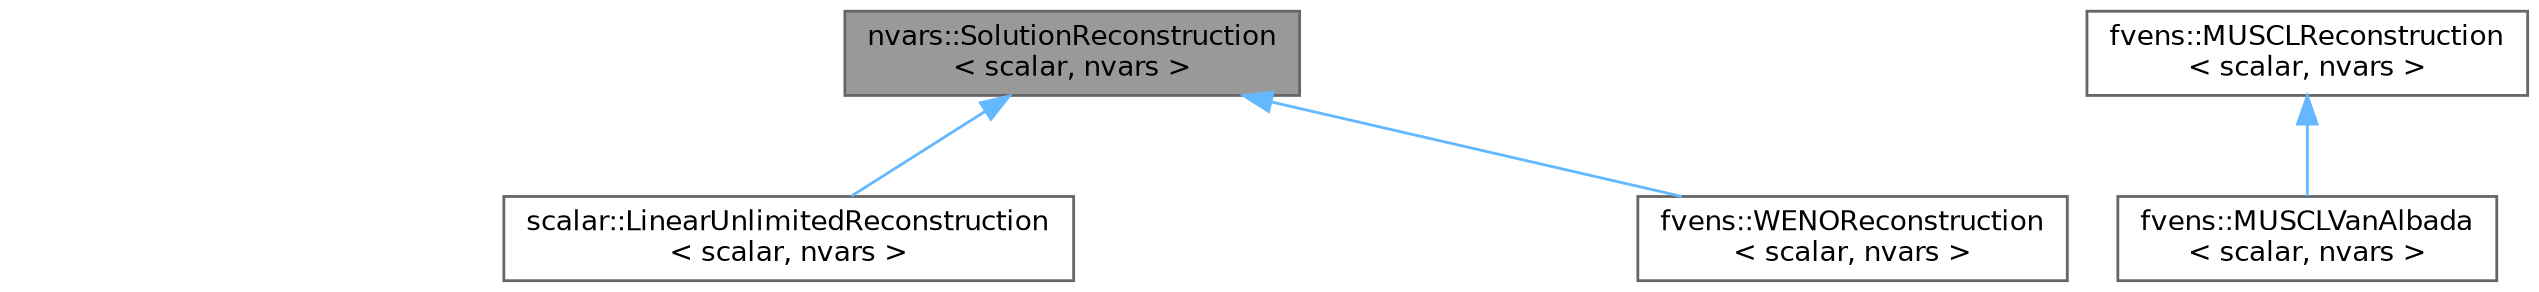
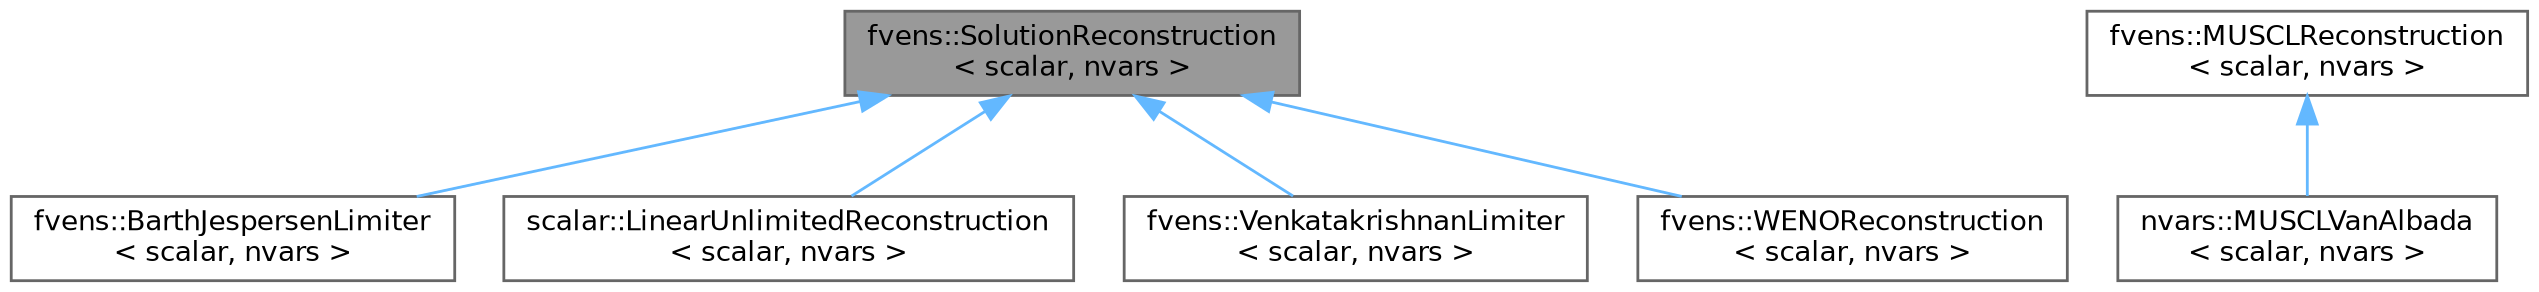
(1072, 53) -> (1072, 53)
none -> (233, 239)
none -> (1356, 239)
(2307, 239) -> (2307, 239)
